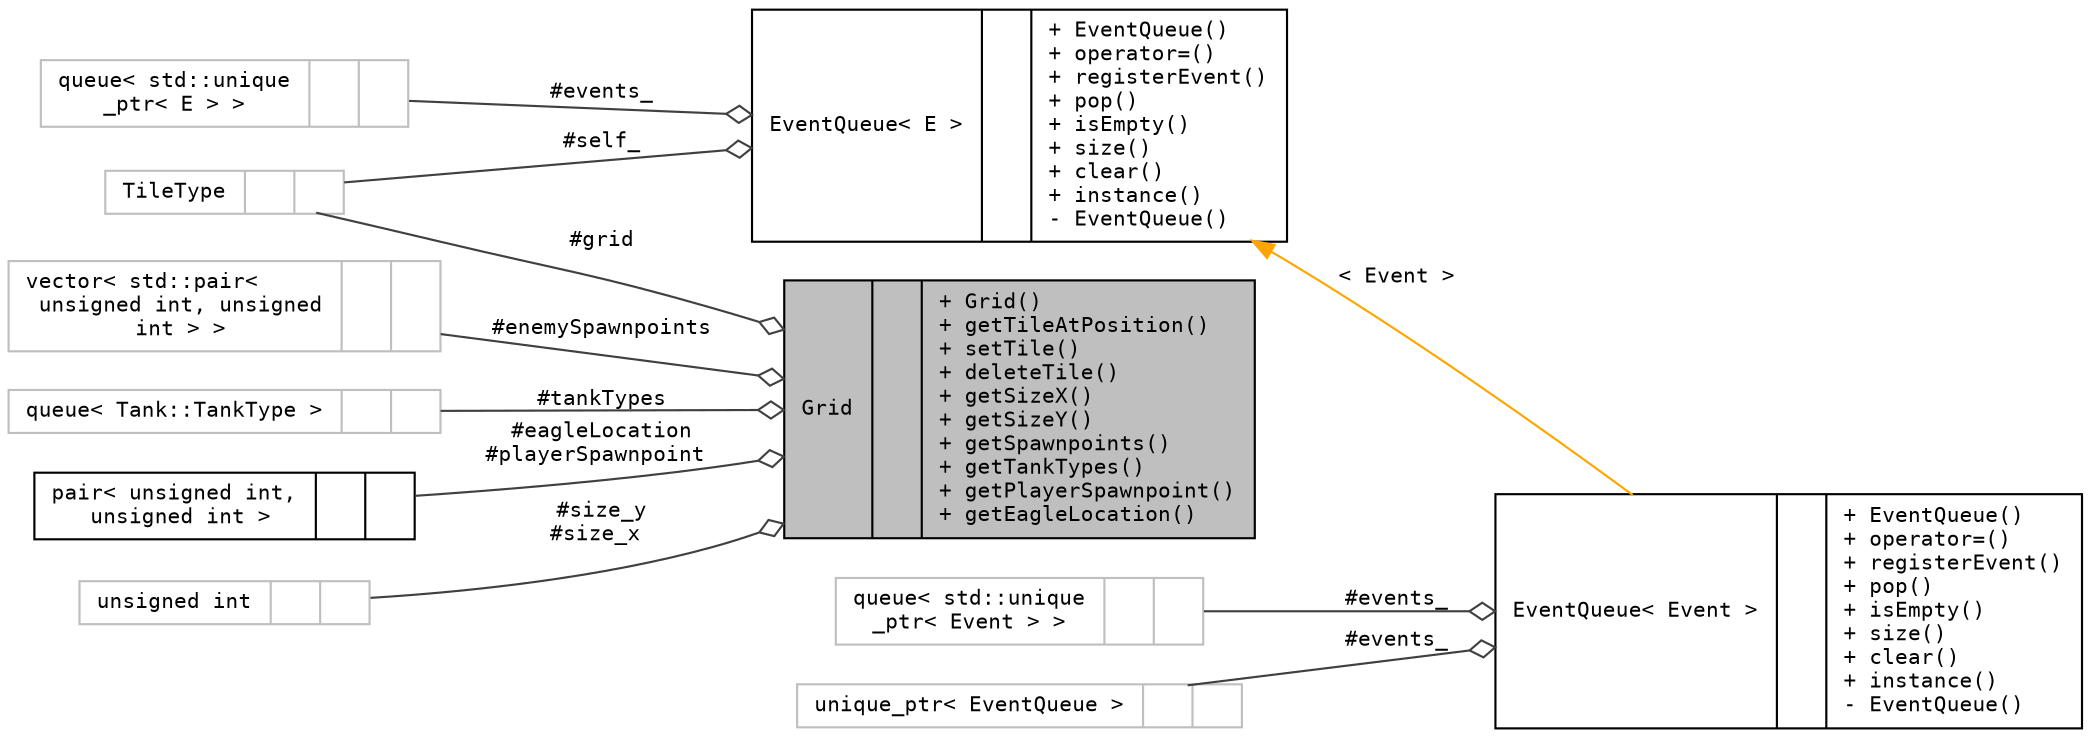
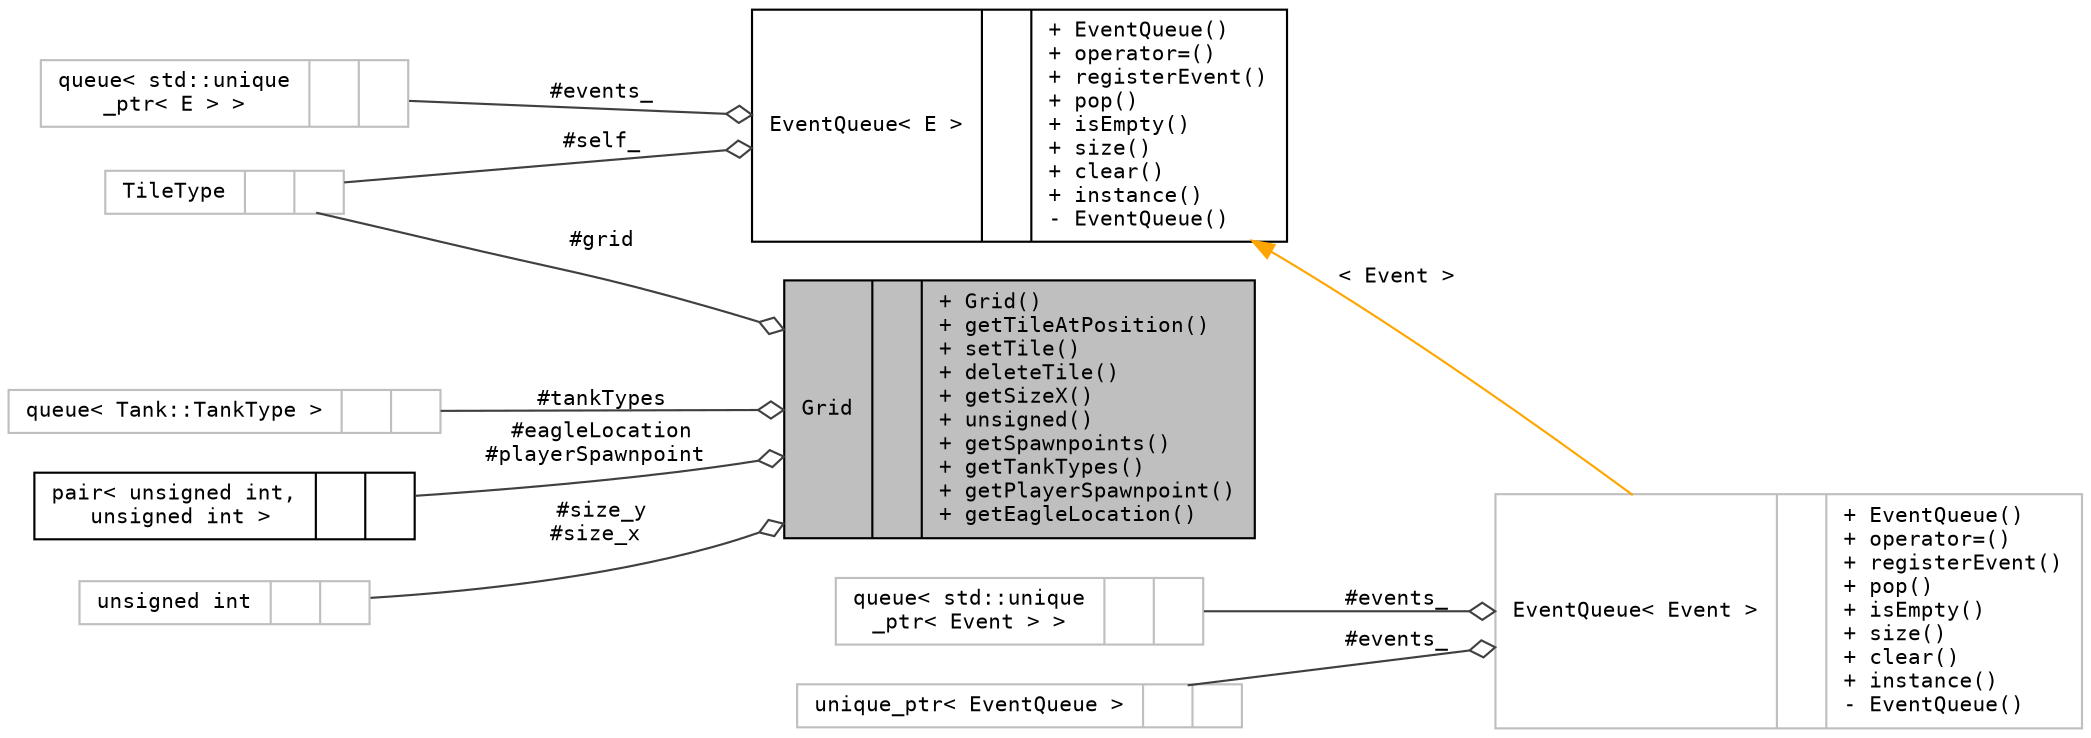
(225, 306) -> none
(1017, 420) -> (1017, 420)
(1789, 611) -> (1789, 611)
